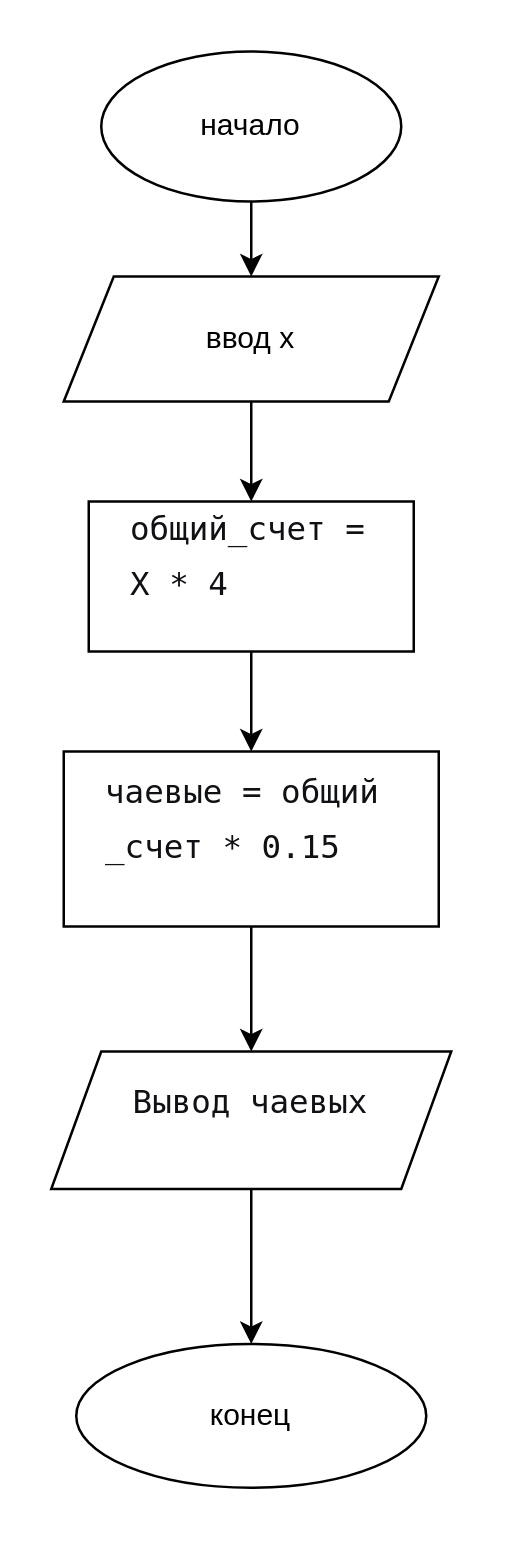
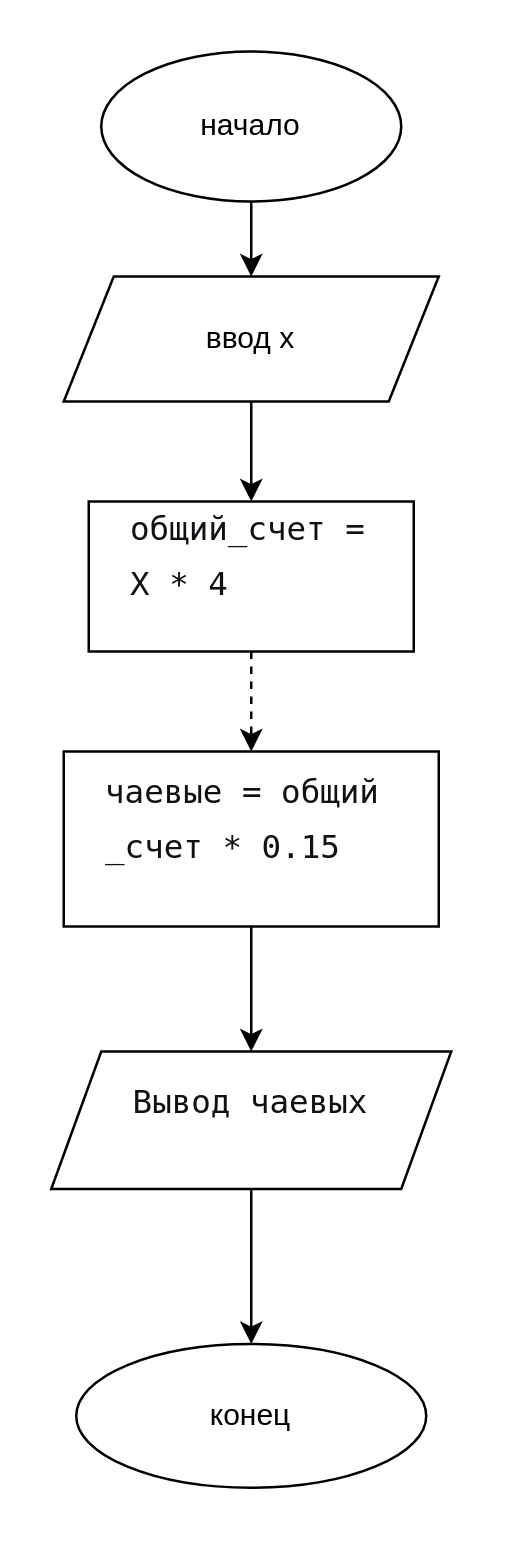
(251, 692) -> (251, 692)
